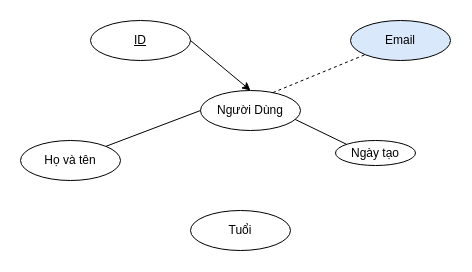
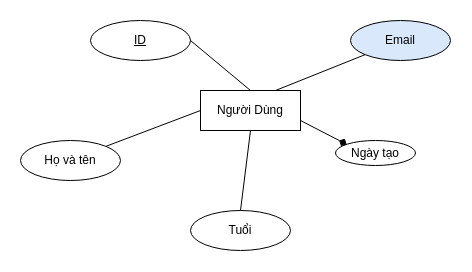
(318, 74) -> (318, 73)
(244, 85) -> (247, 87)
(251, 111) -> (251, 111)
(320, 132) -> (320, 131)
none -> (246, 171)
